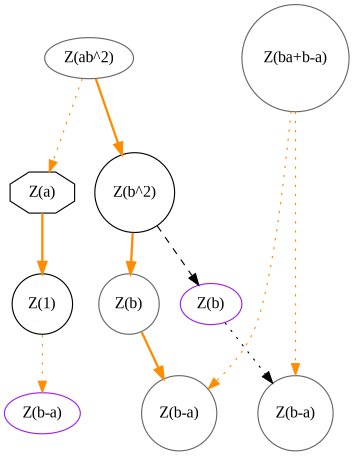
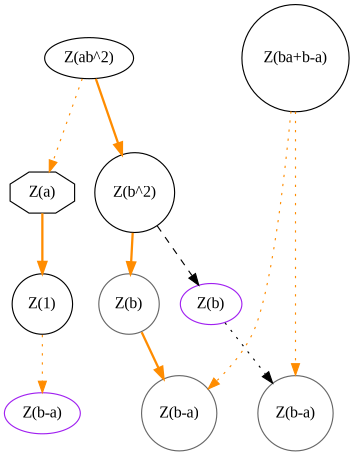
(89, 58) -> (89, 58)
(296, 58) -> (296, 58)
